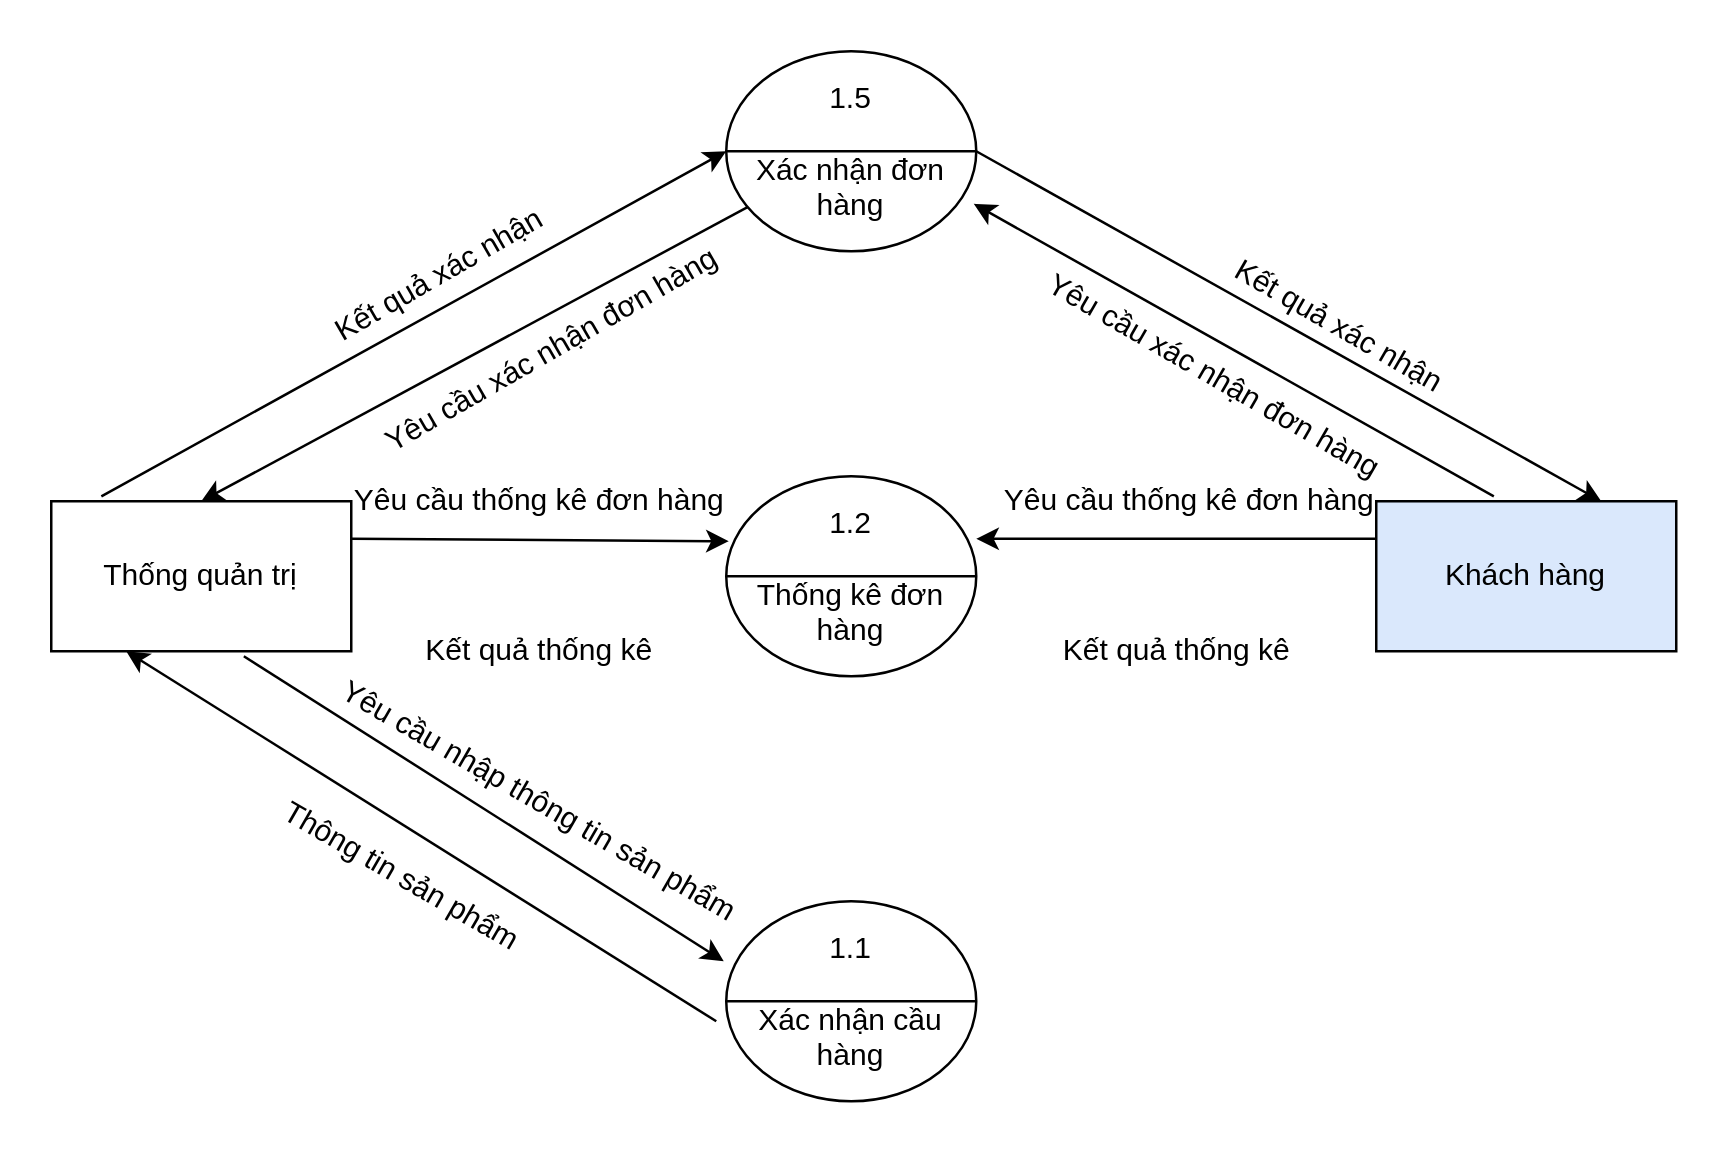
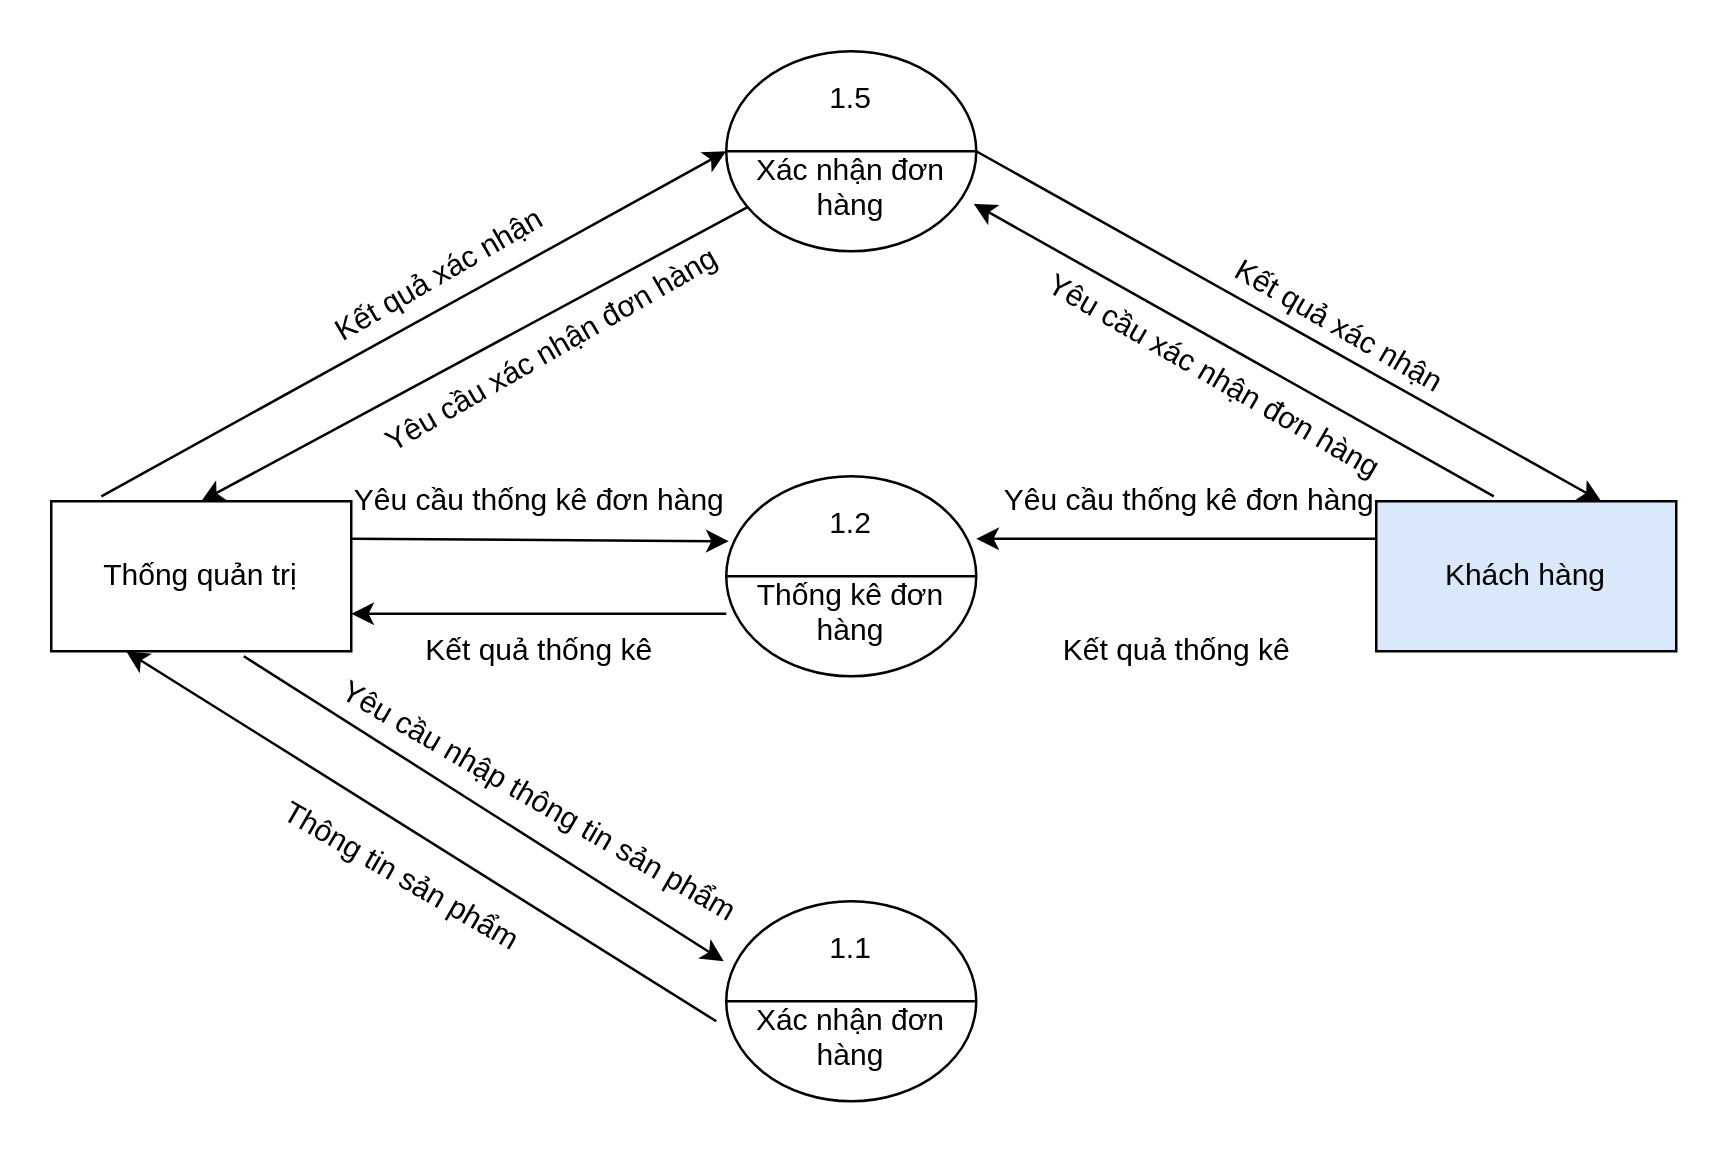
none -> (547, 614)
(851, 1001) -> (851, 1001)
